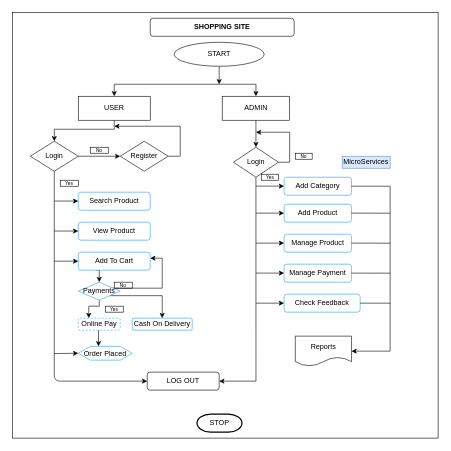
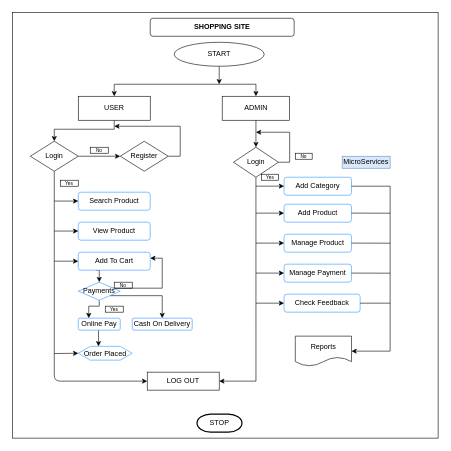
(99, 324) -> (99, 324)
(183, 381) -> (183, 381)
